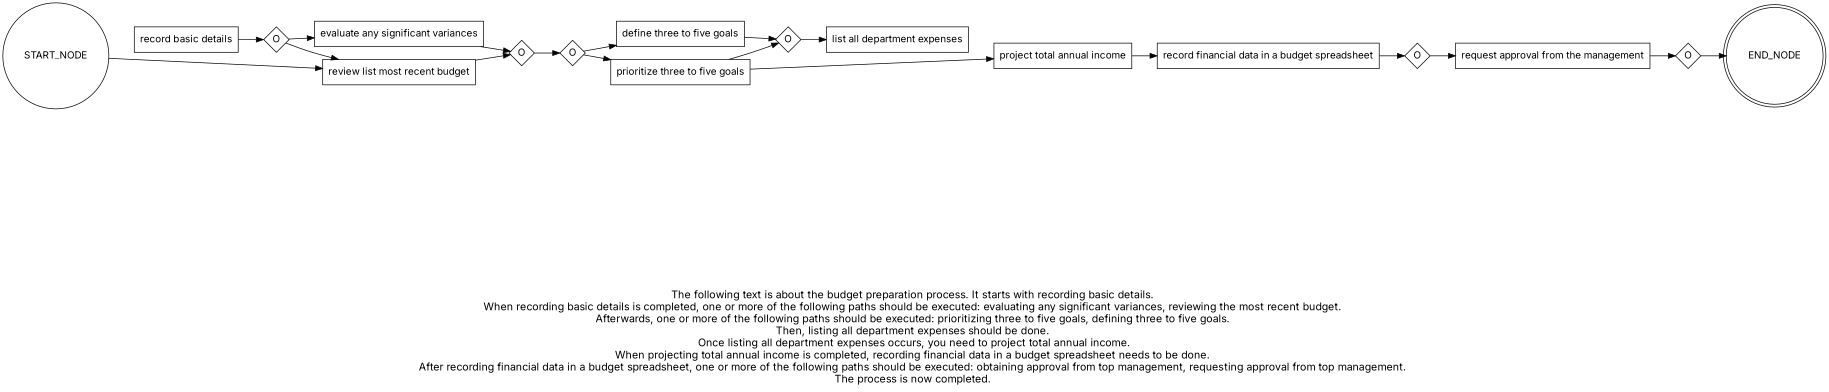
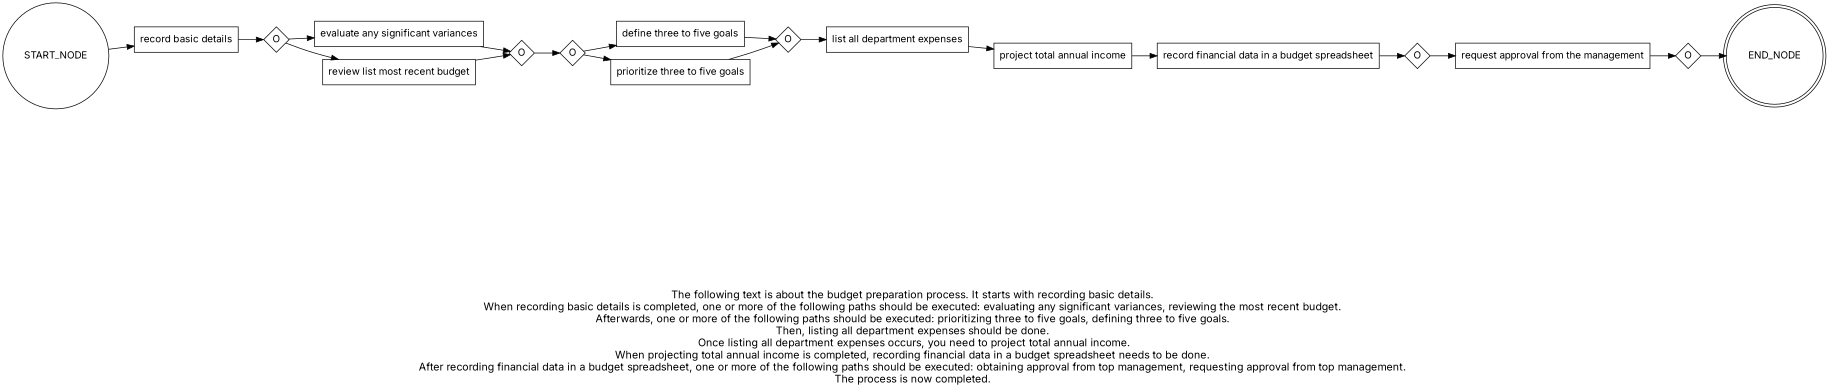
(212, 63) -> (118, 48)
(868, 64) -> (978, 47)
